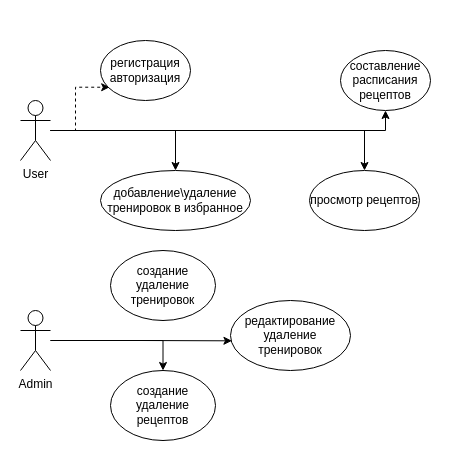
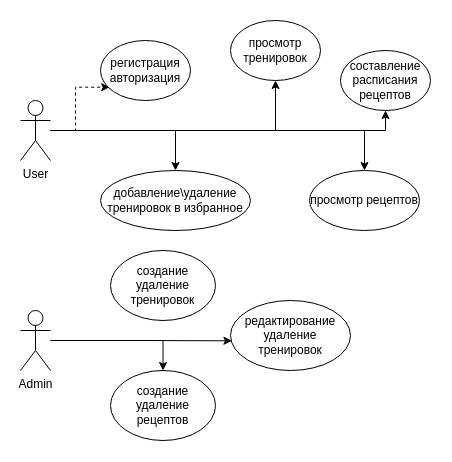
none -> (276, 51)
none -> (276, 108)
